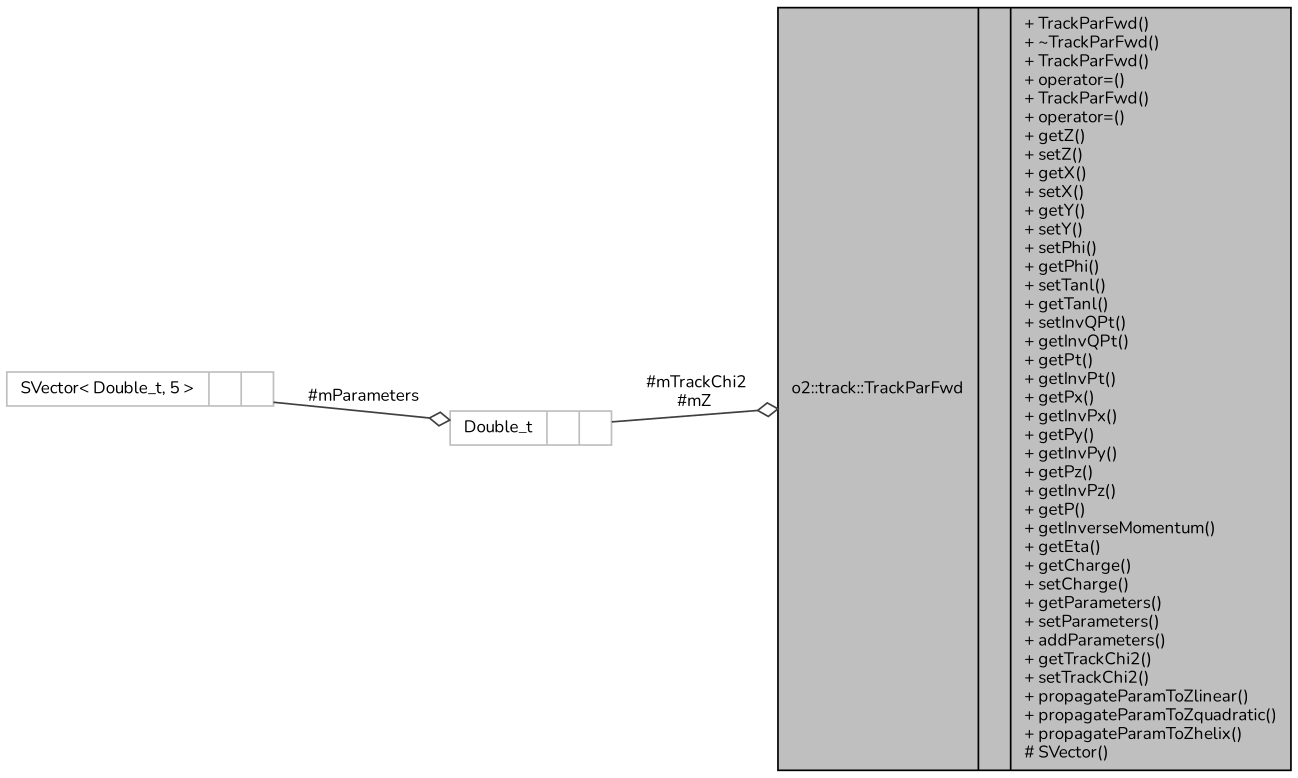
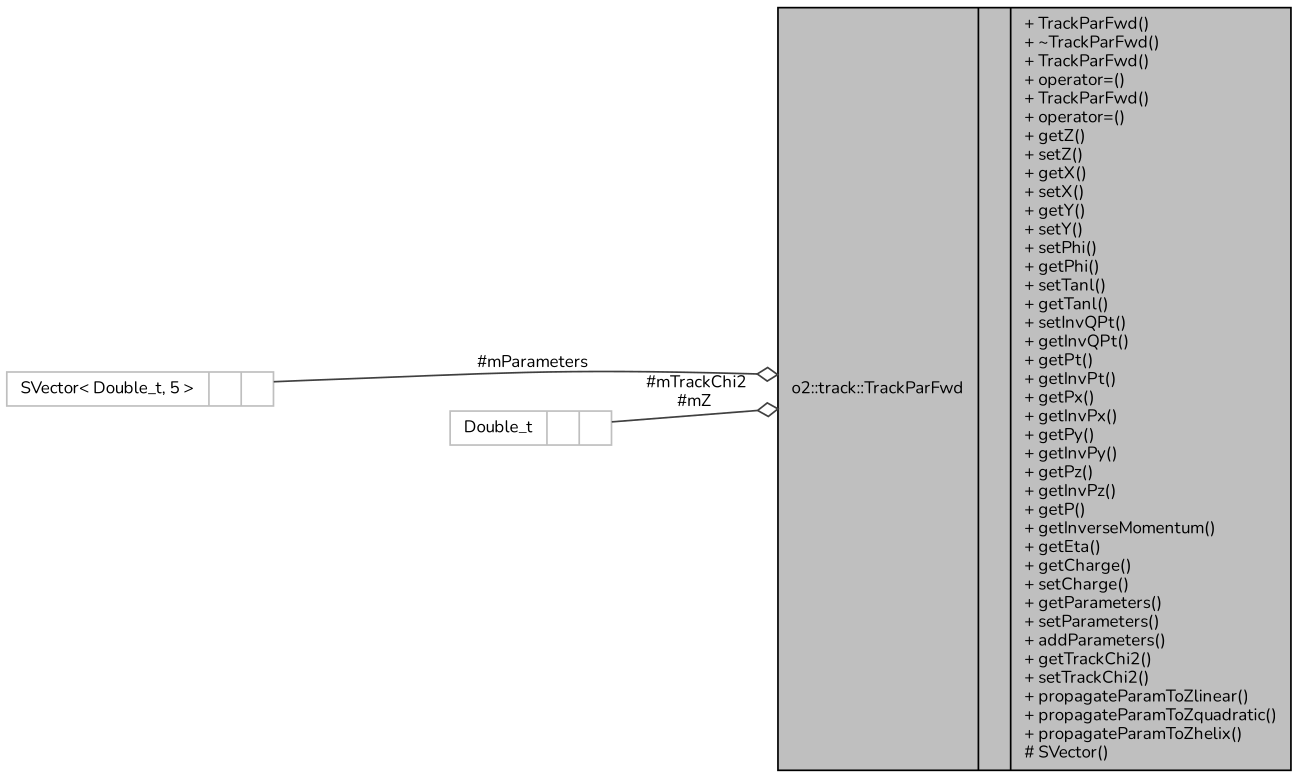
(351, 410) -> (515, 373)
